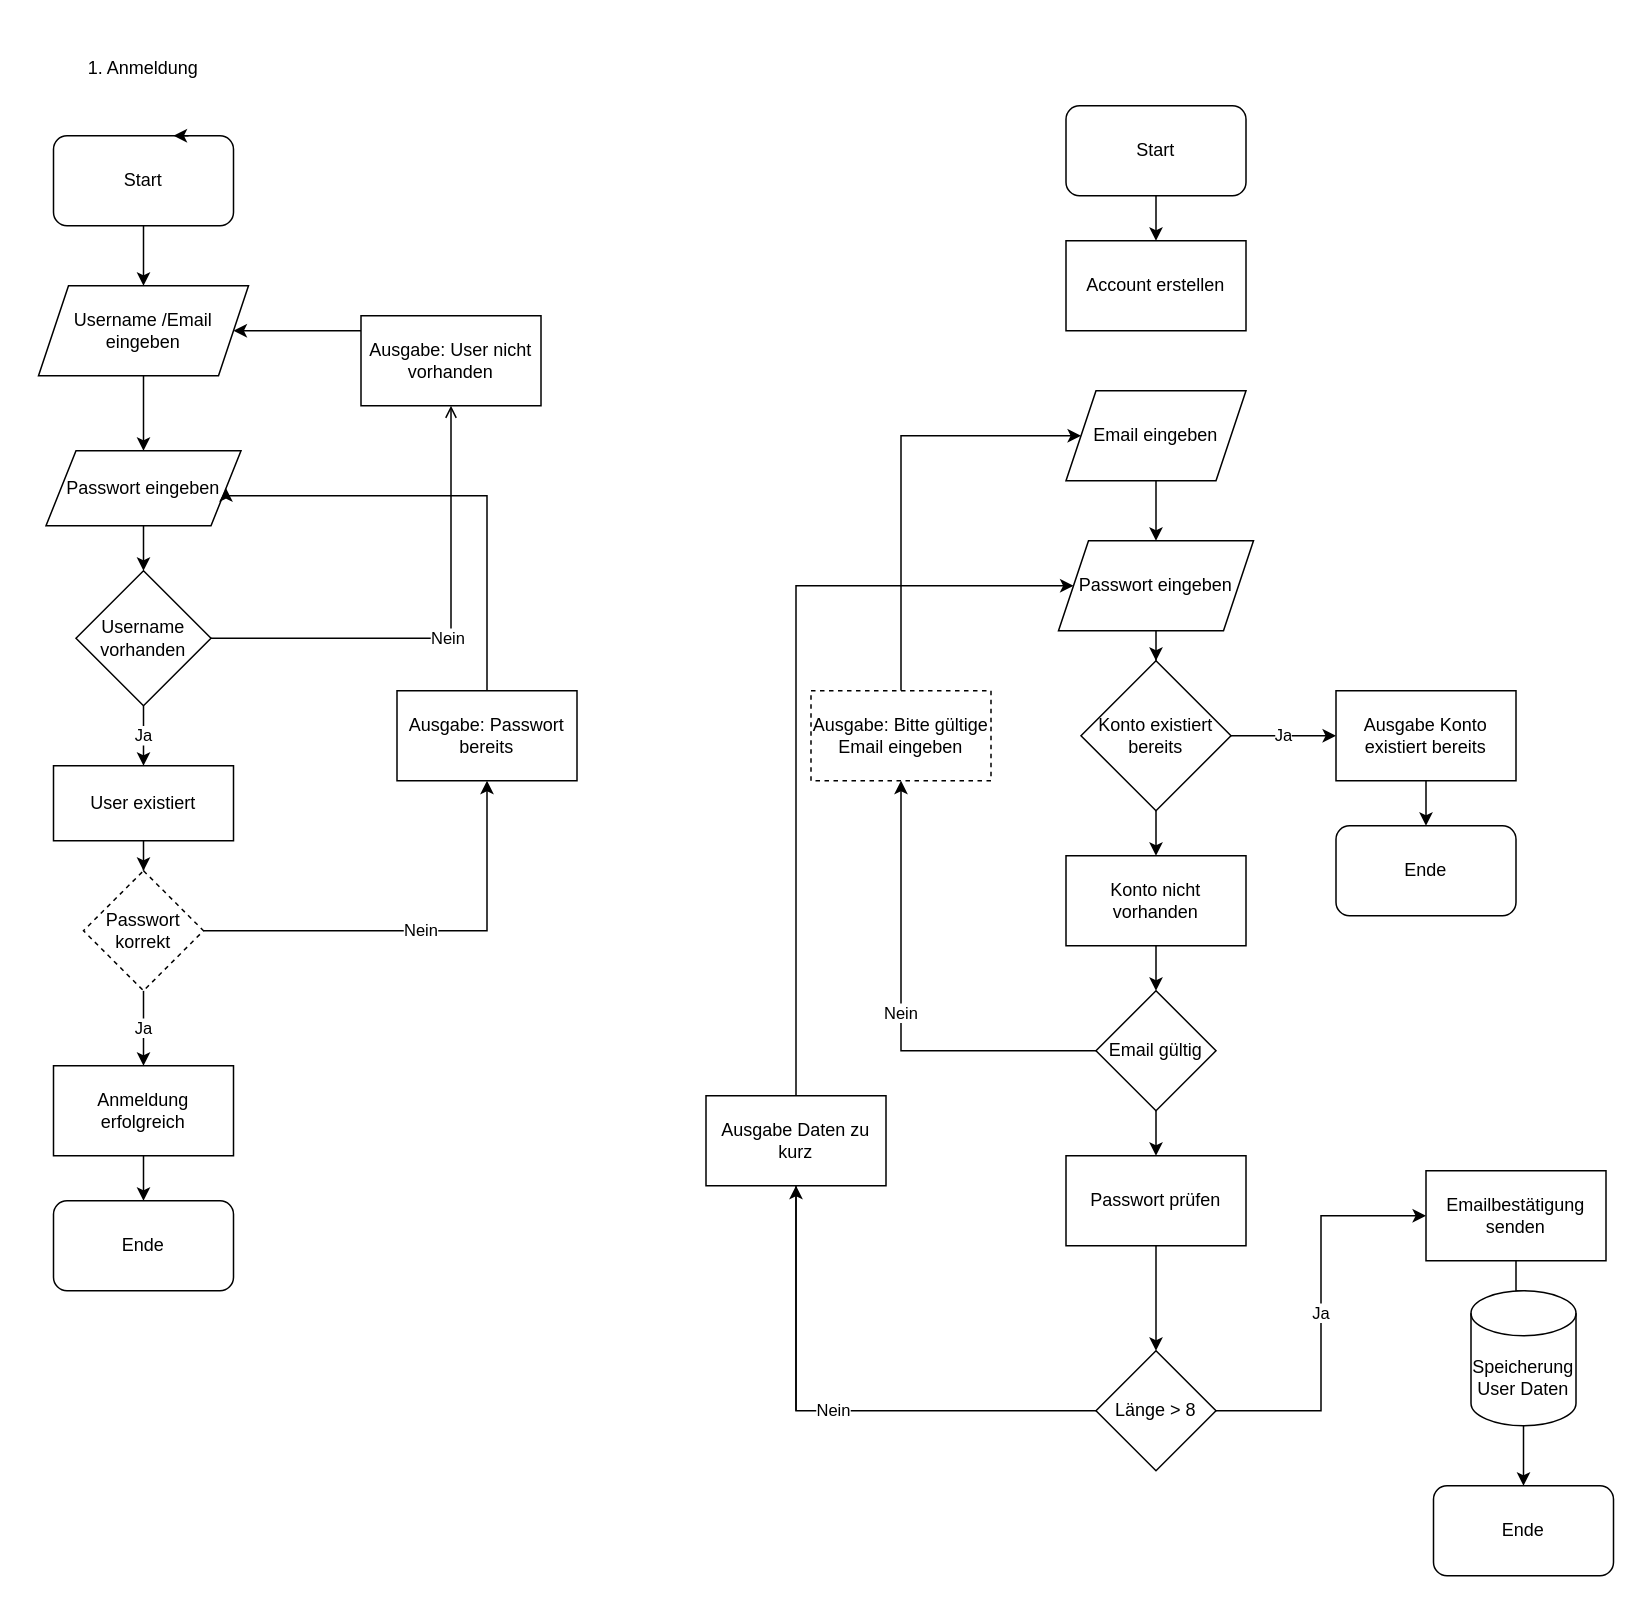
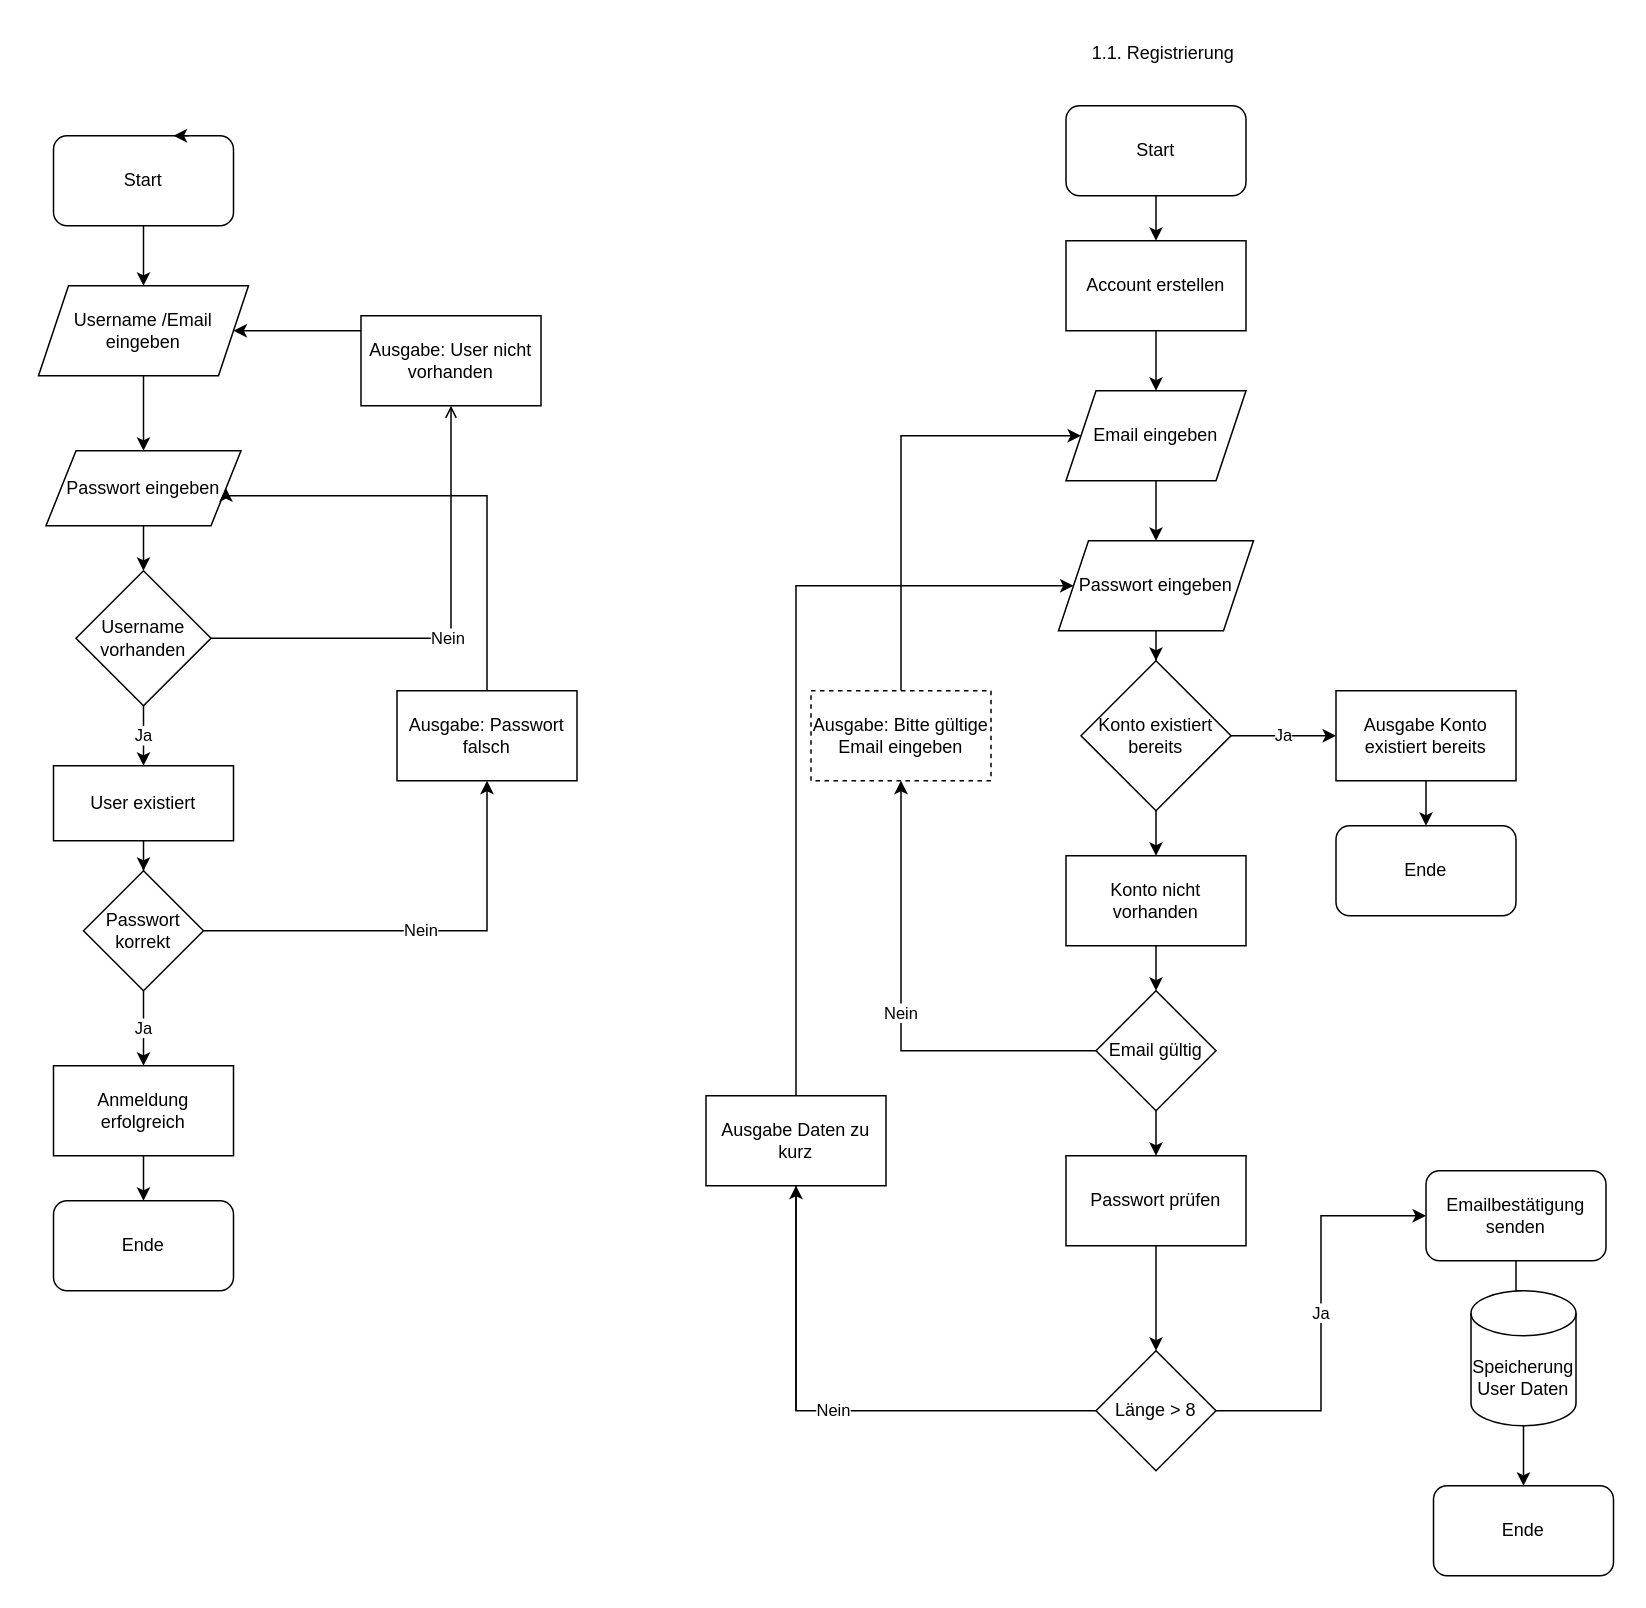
none -> (1163, 53)
(143, 68) -> none
none -> (1156, 356)
(487, 736) -> (487, 736)
(143, 931) -> (143, 931)
(1516, 1216) -> (1516, 1216)
